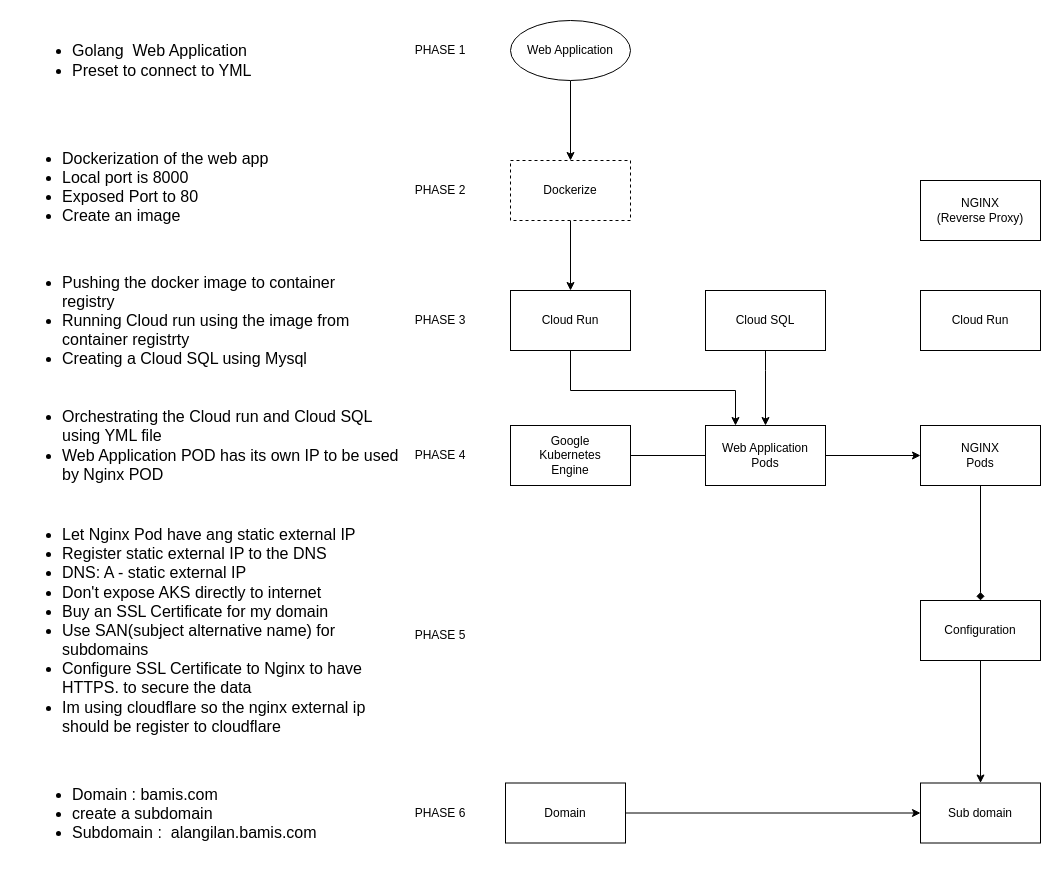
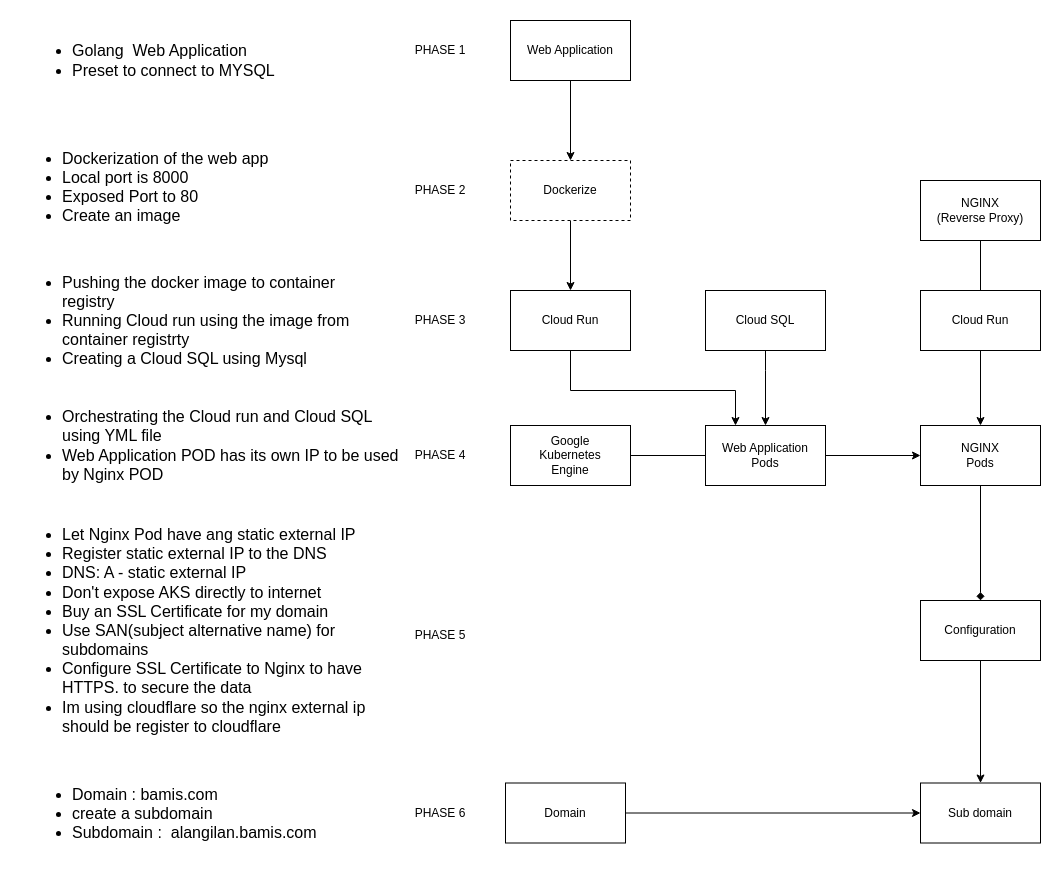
(571, 51) -> (571, 51)
(107, 61) -> (114, 61)
none -> (981, 384)
